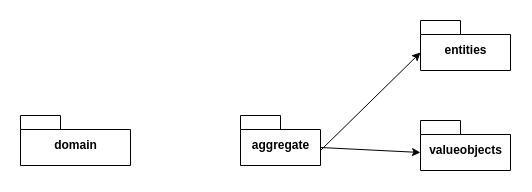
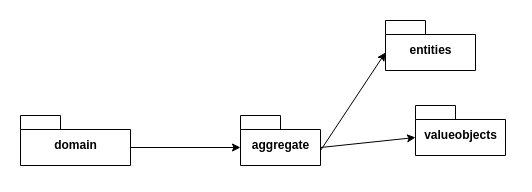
(466, 46) -> (431, 46)
(466, 146) -> (461, 131)
none -> (182, 148)
